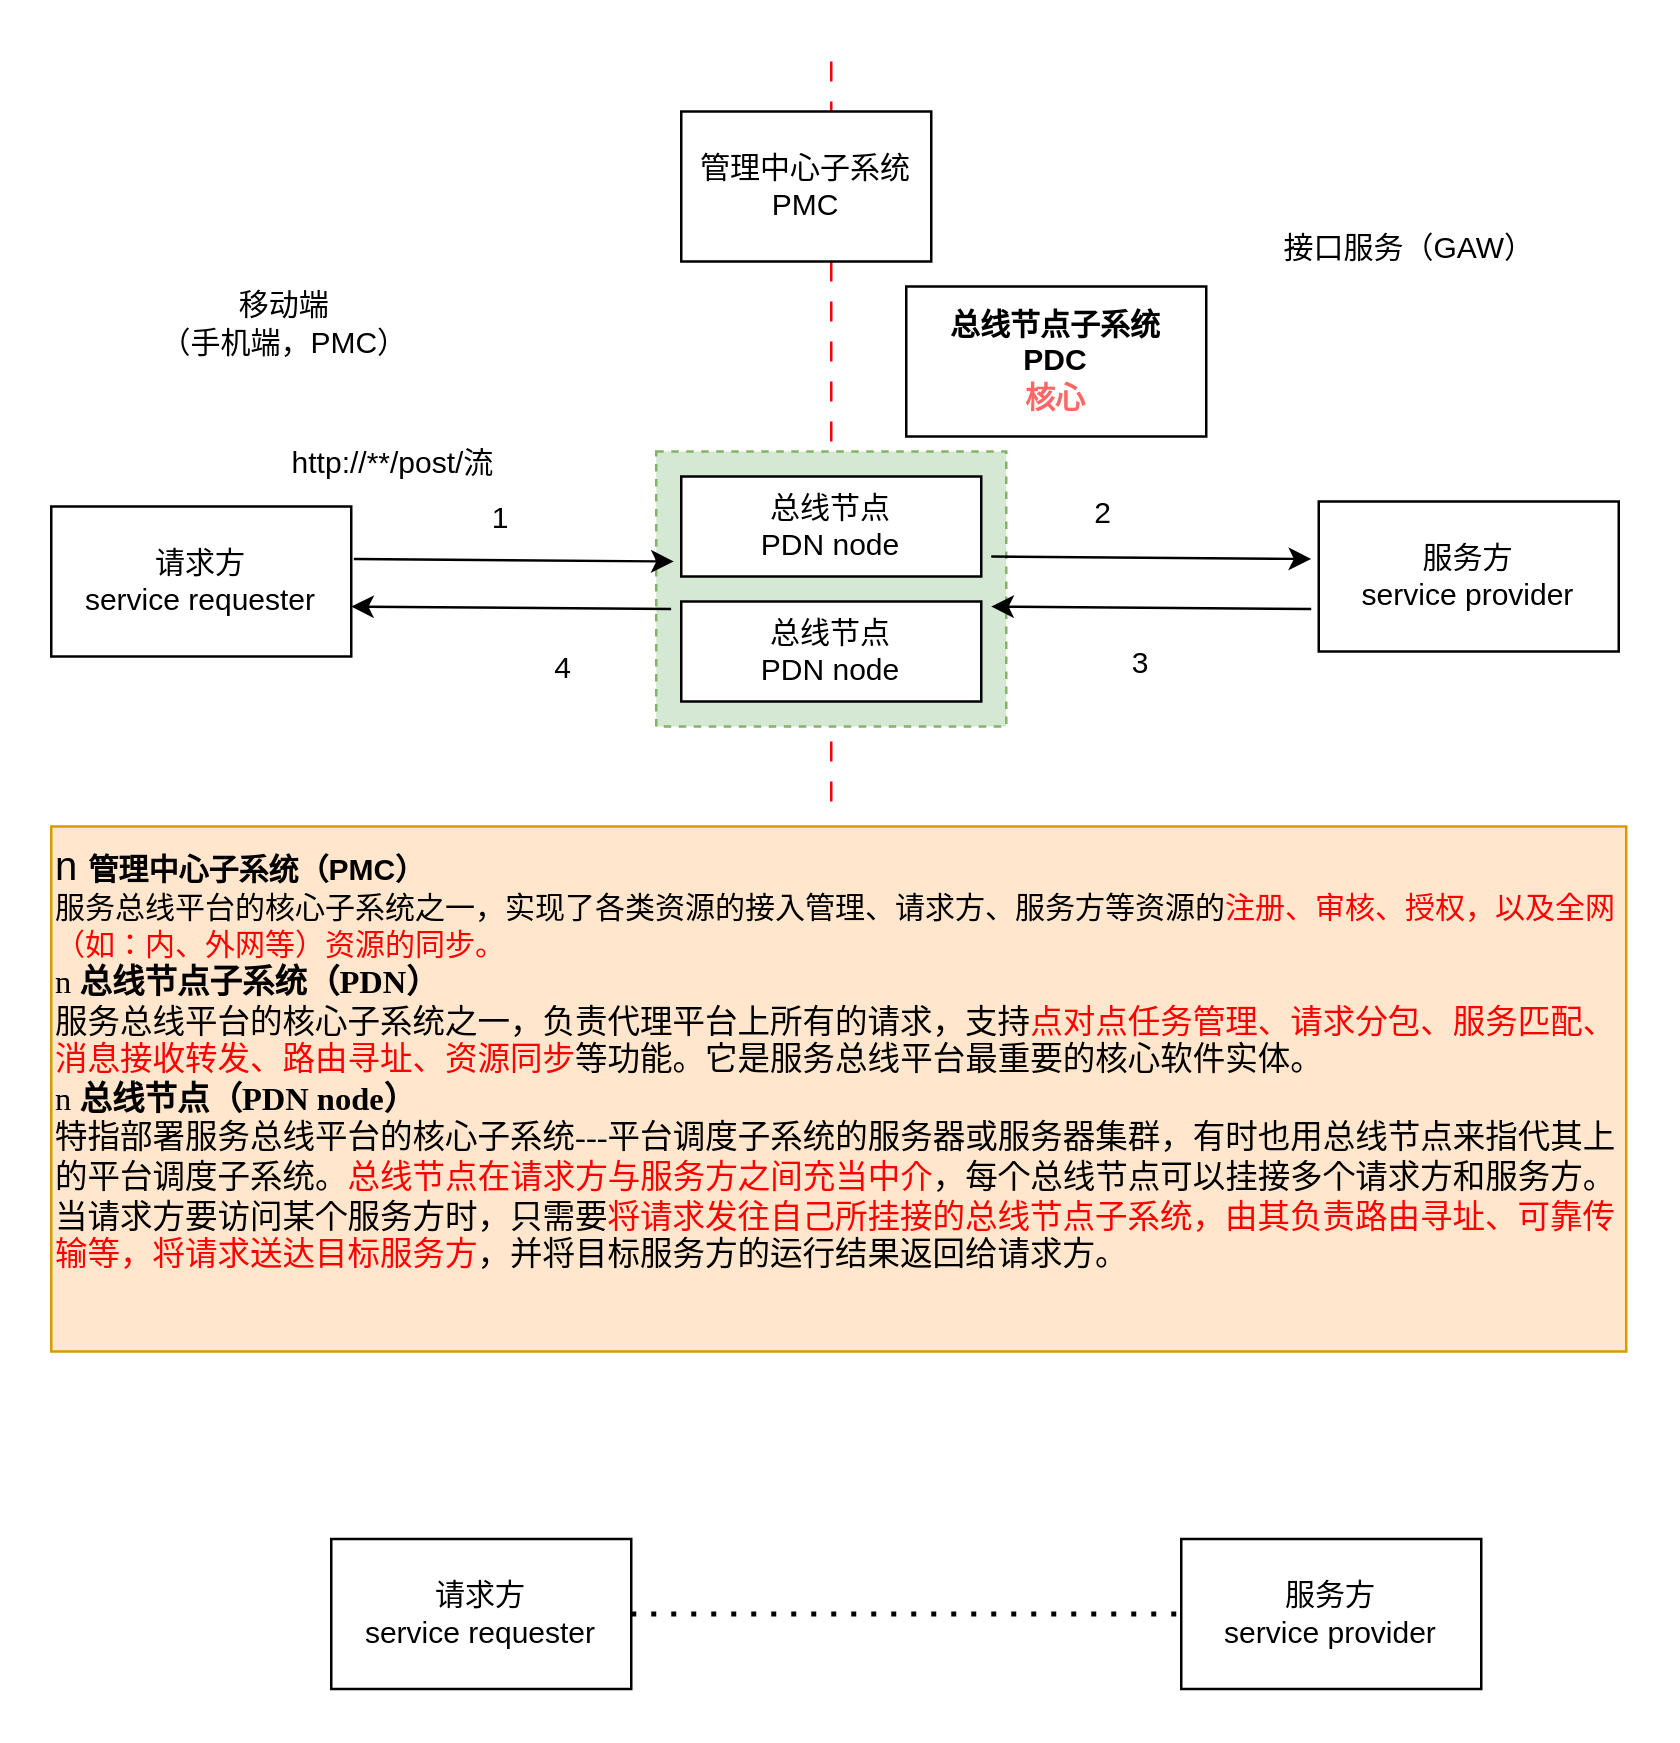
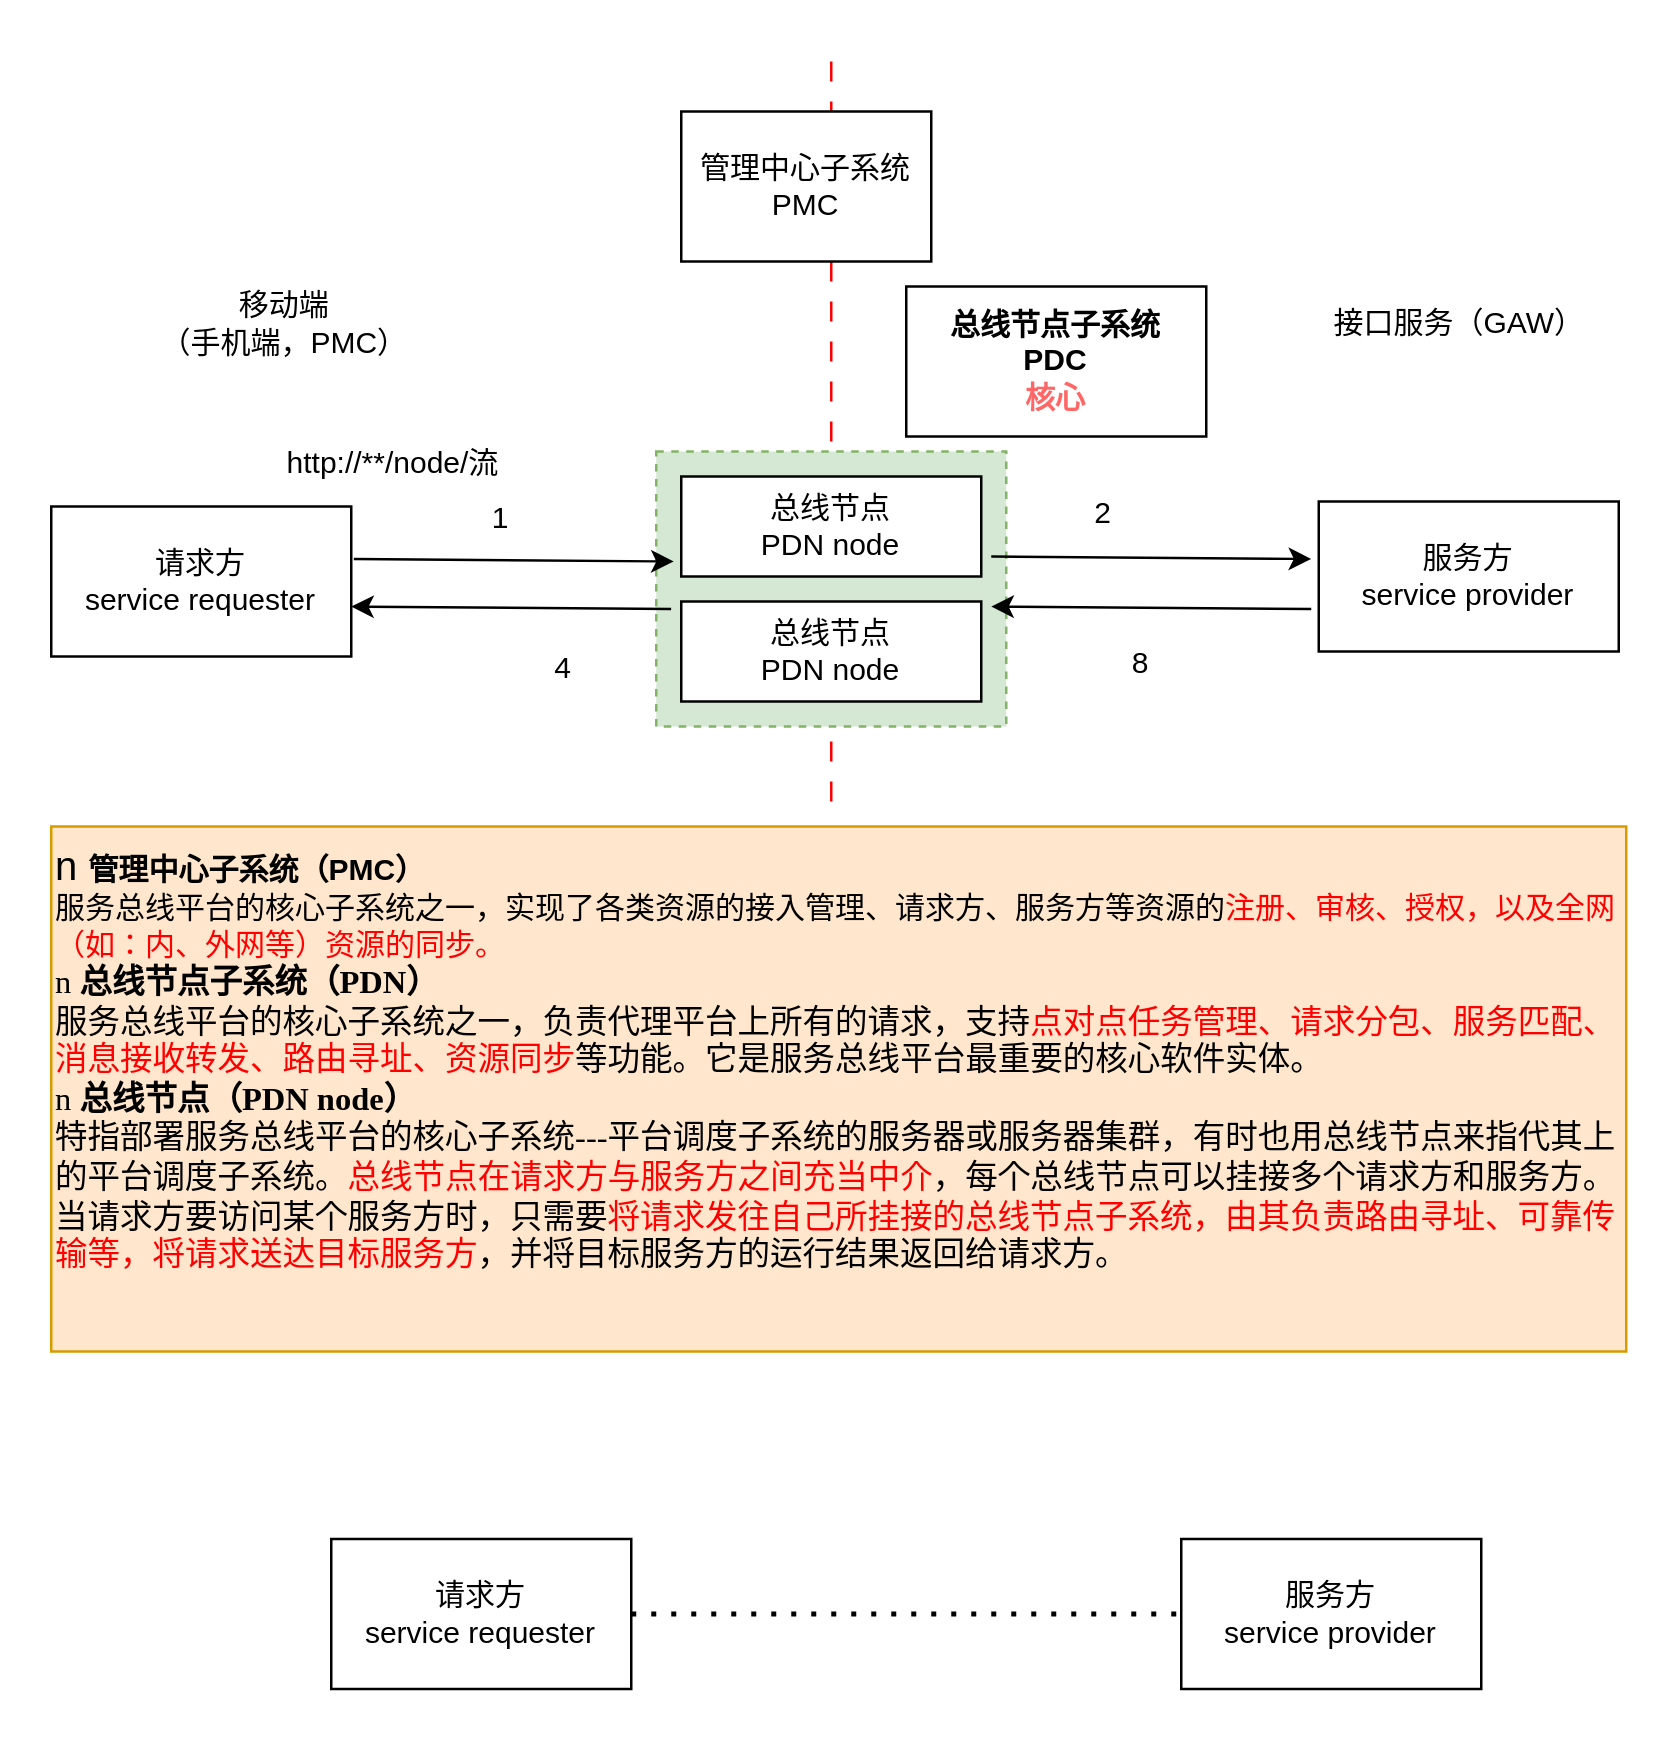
(1410, 249) -> (1460, 324)
(394, 464) -> (394, 464)
(1141, 664) -> (1141, 664)
